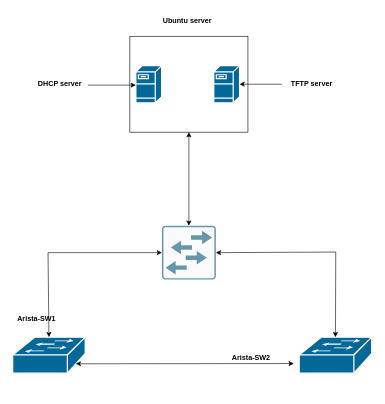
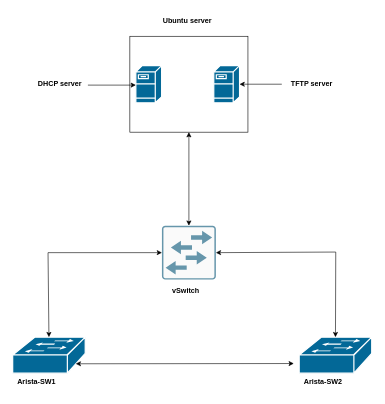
none -> (186, 291)
(36, 320) -> (36, 383)
(251, 359) -> (323, 383)
